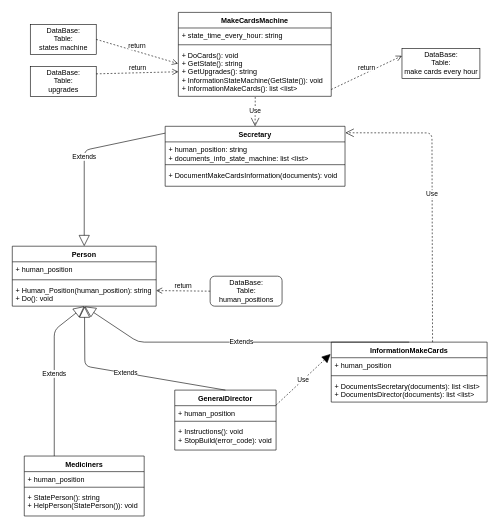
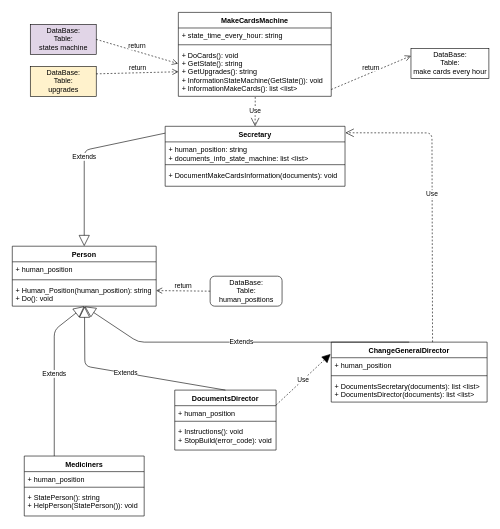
(63, 39) -> (63, 39)
(441, 63) -> (450, 63)
(63, 81) -> (63, 81)
(409, 350) -> (409, 350)
(225, 398) -> (225, 398)
